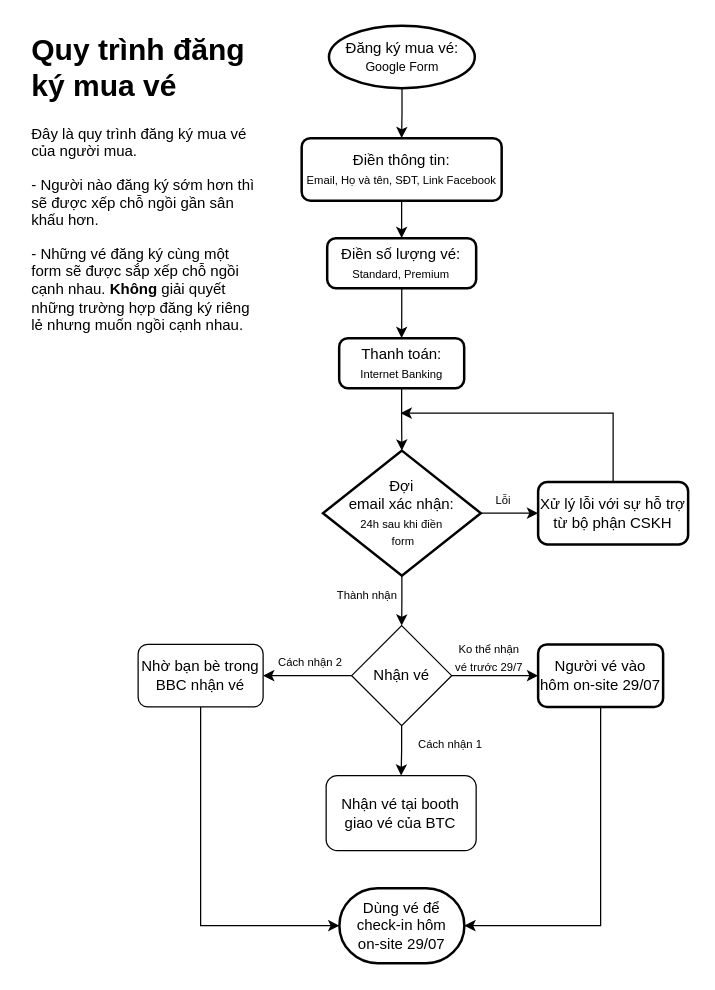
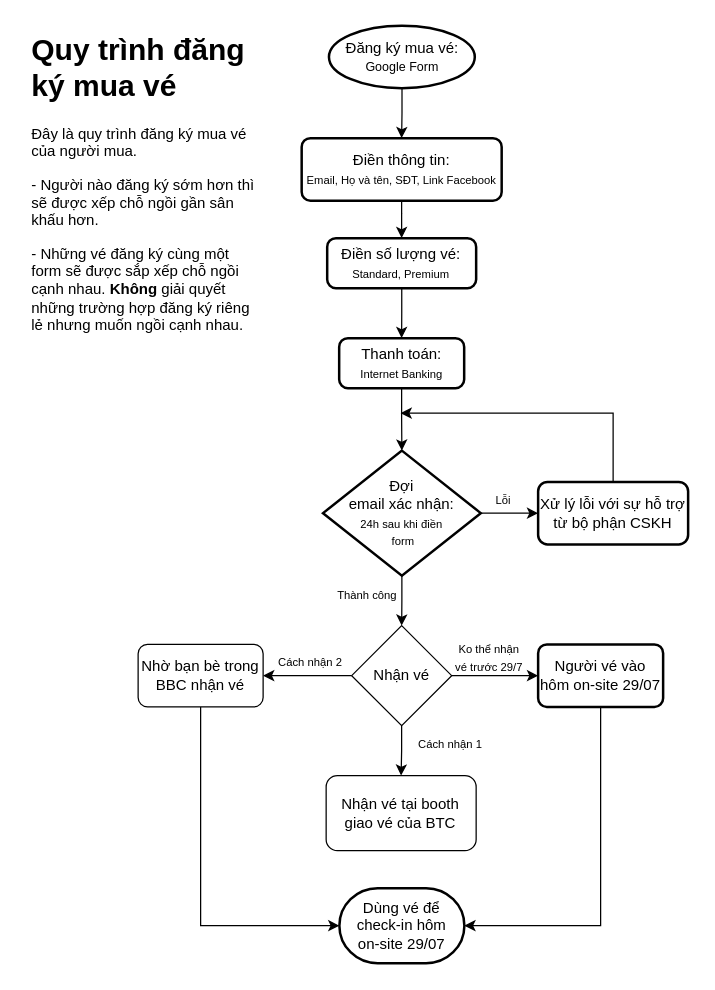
(368, 594) -> (368, 594)
